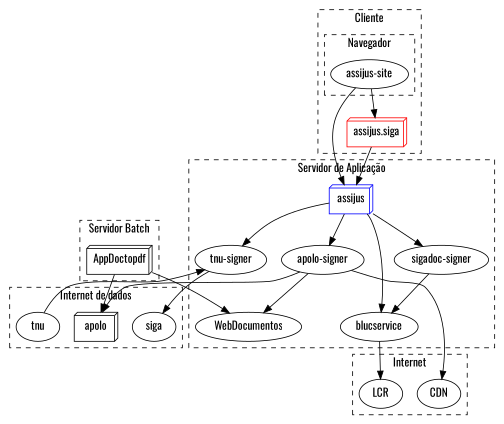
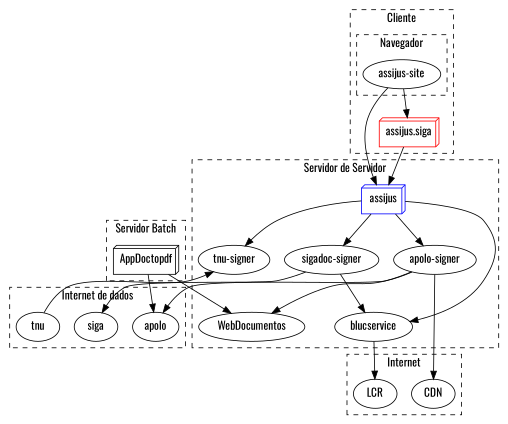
(342, 169) -> (345, 169)
(177, 295) -> (203, 282)
(96, 327) -> (156, 327)
